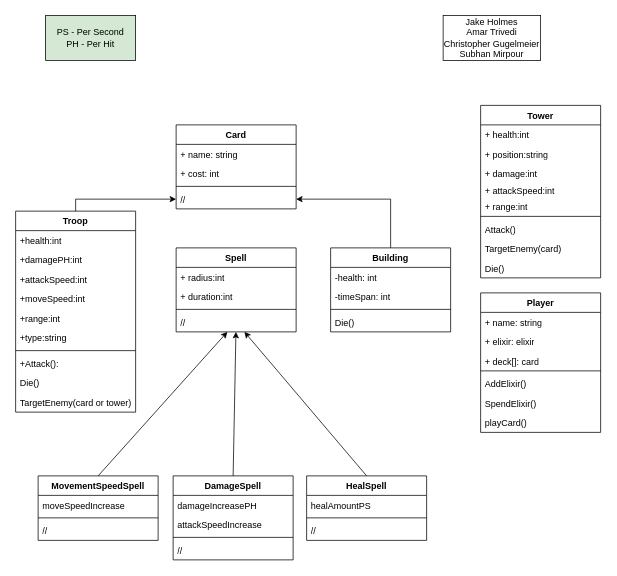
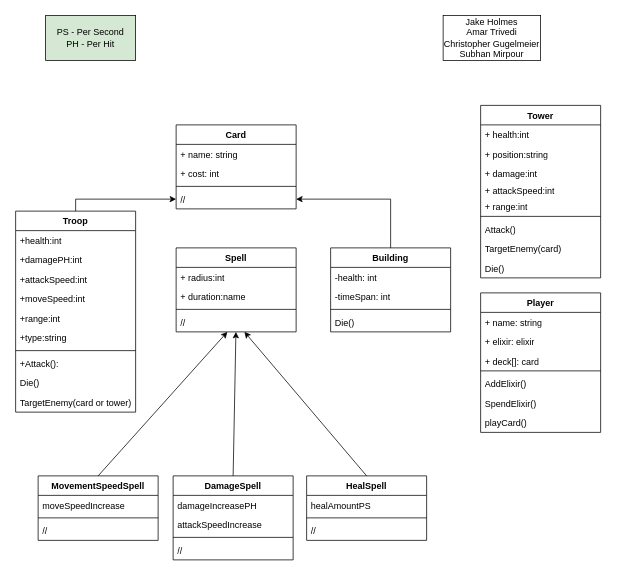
(211, 298) -> (215, 298)
